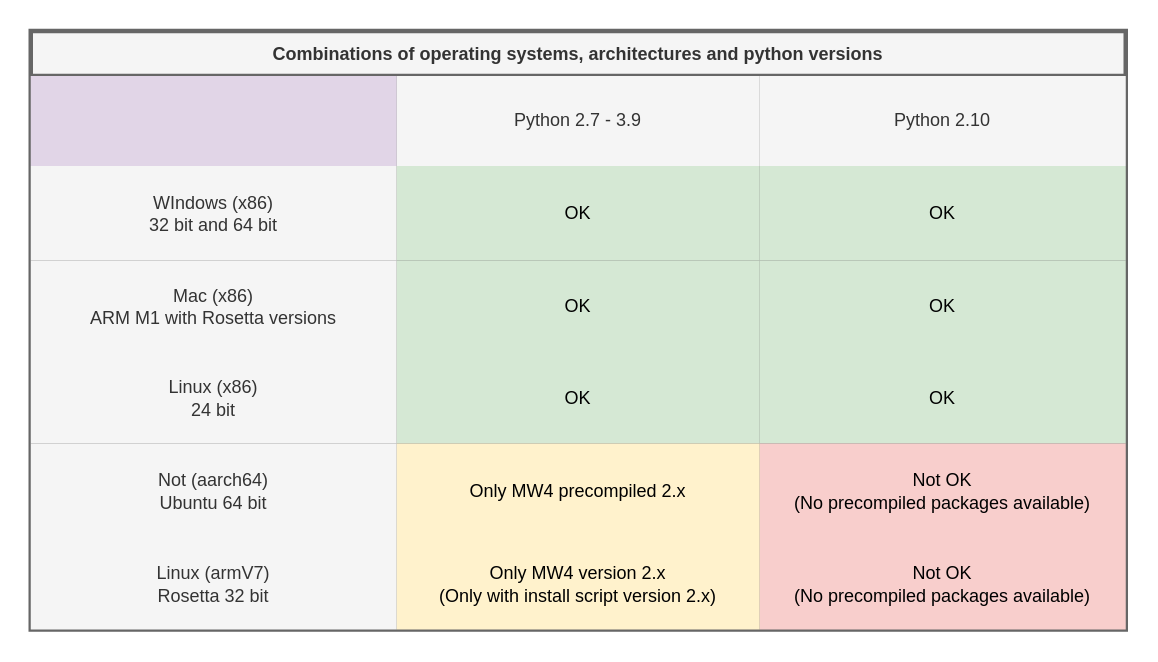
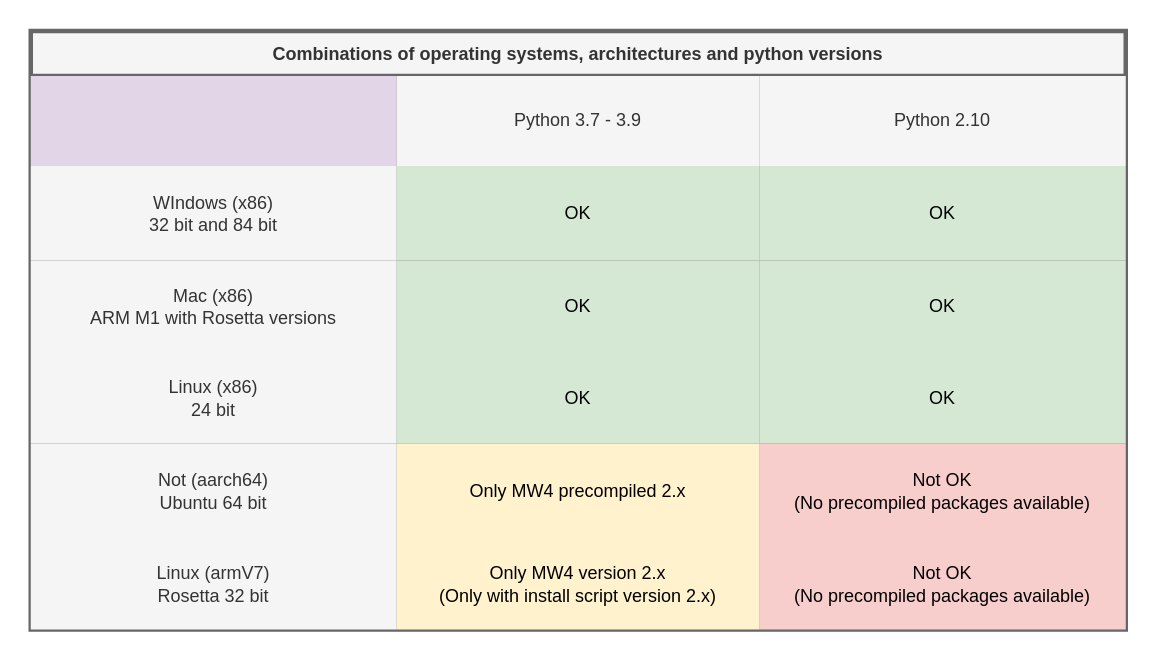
(578, 121) -> (578, 121)
(214, 214) -> (214, 214)
